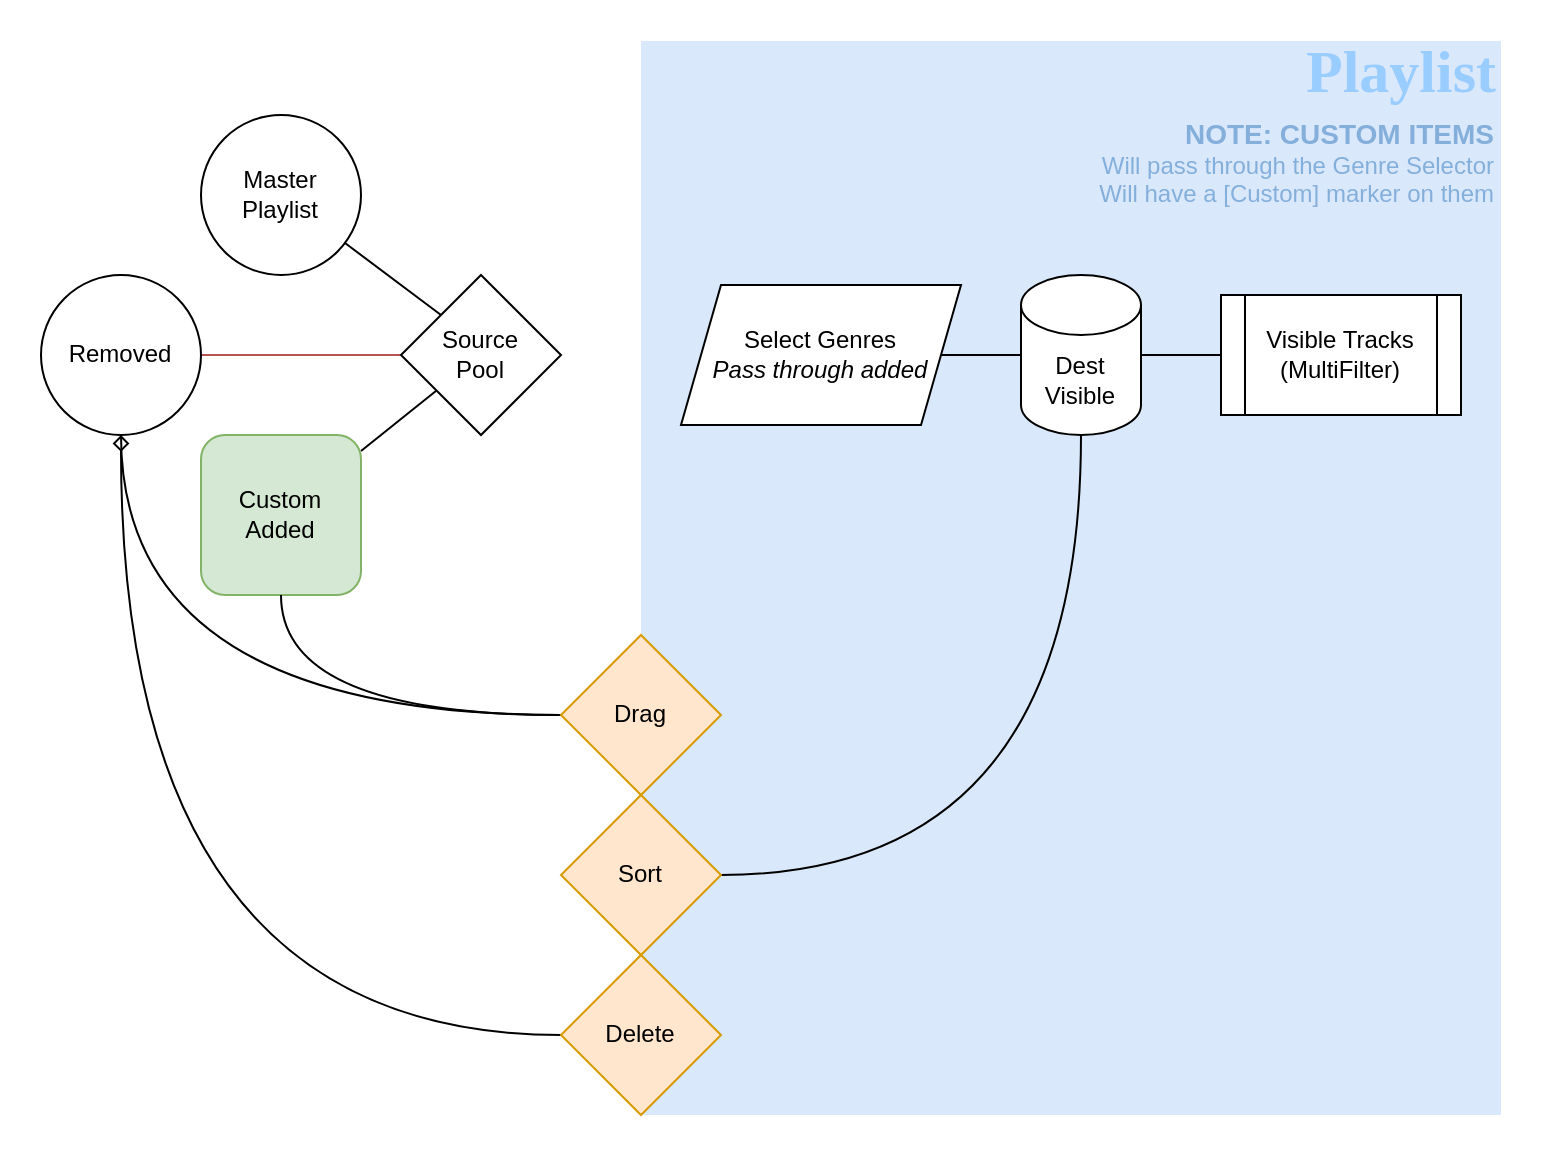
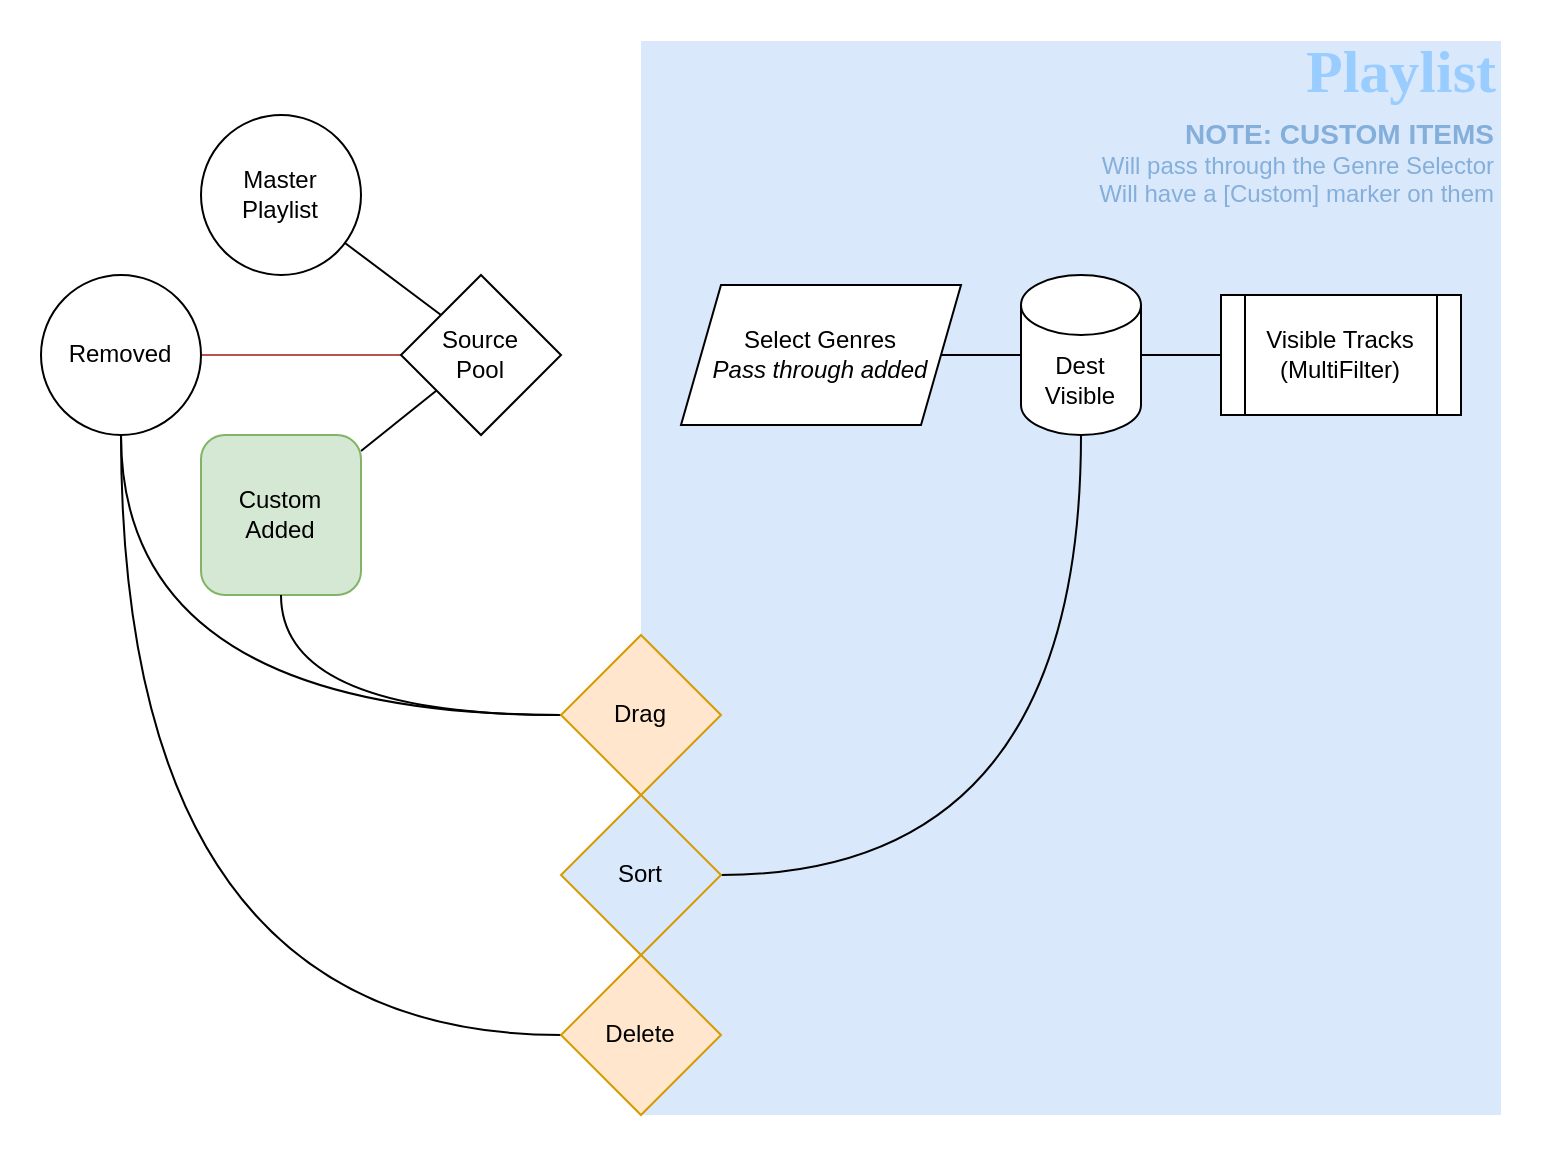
(186, 812) -> (188, 811)
(641, 875) -> (641, 875)
